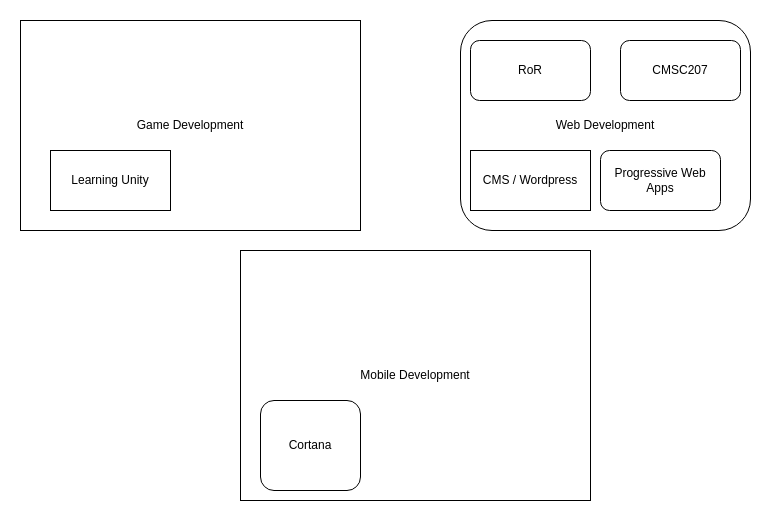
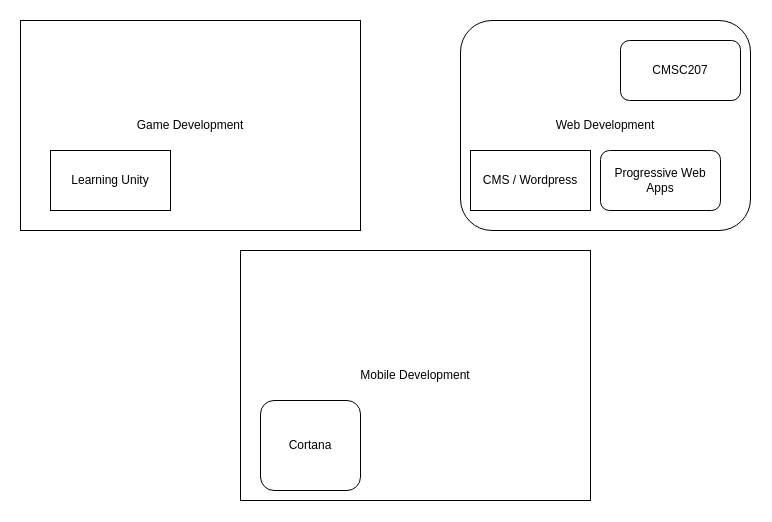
(531, 71) -> none
